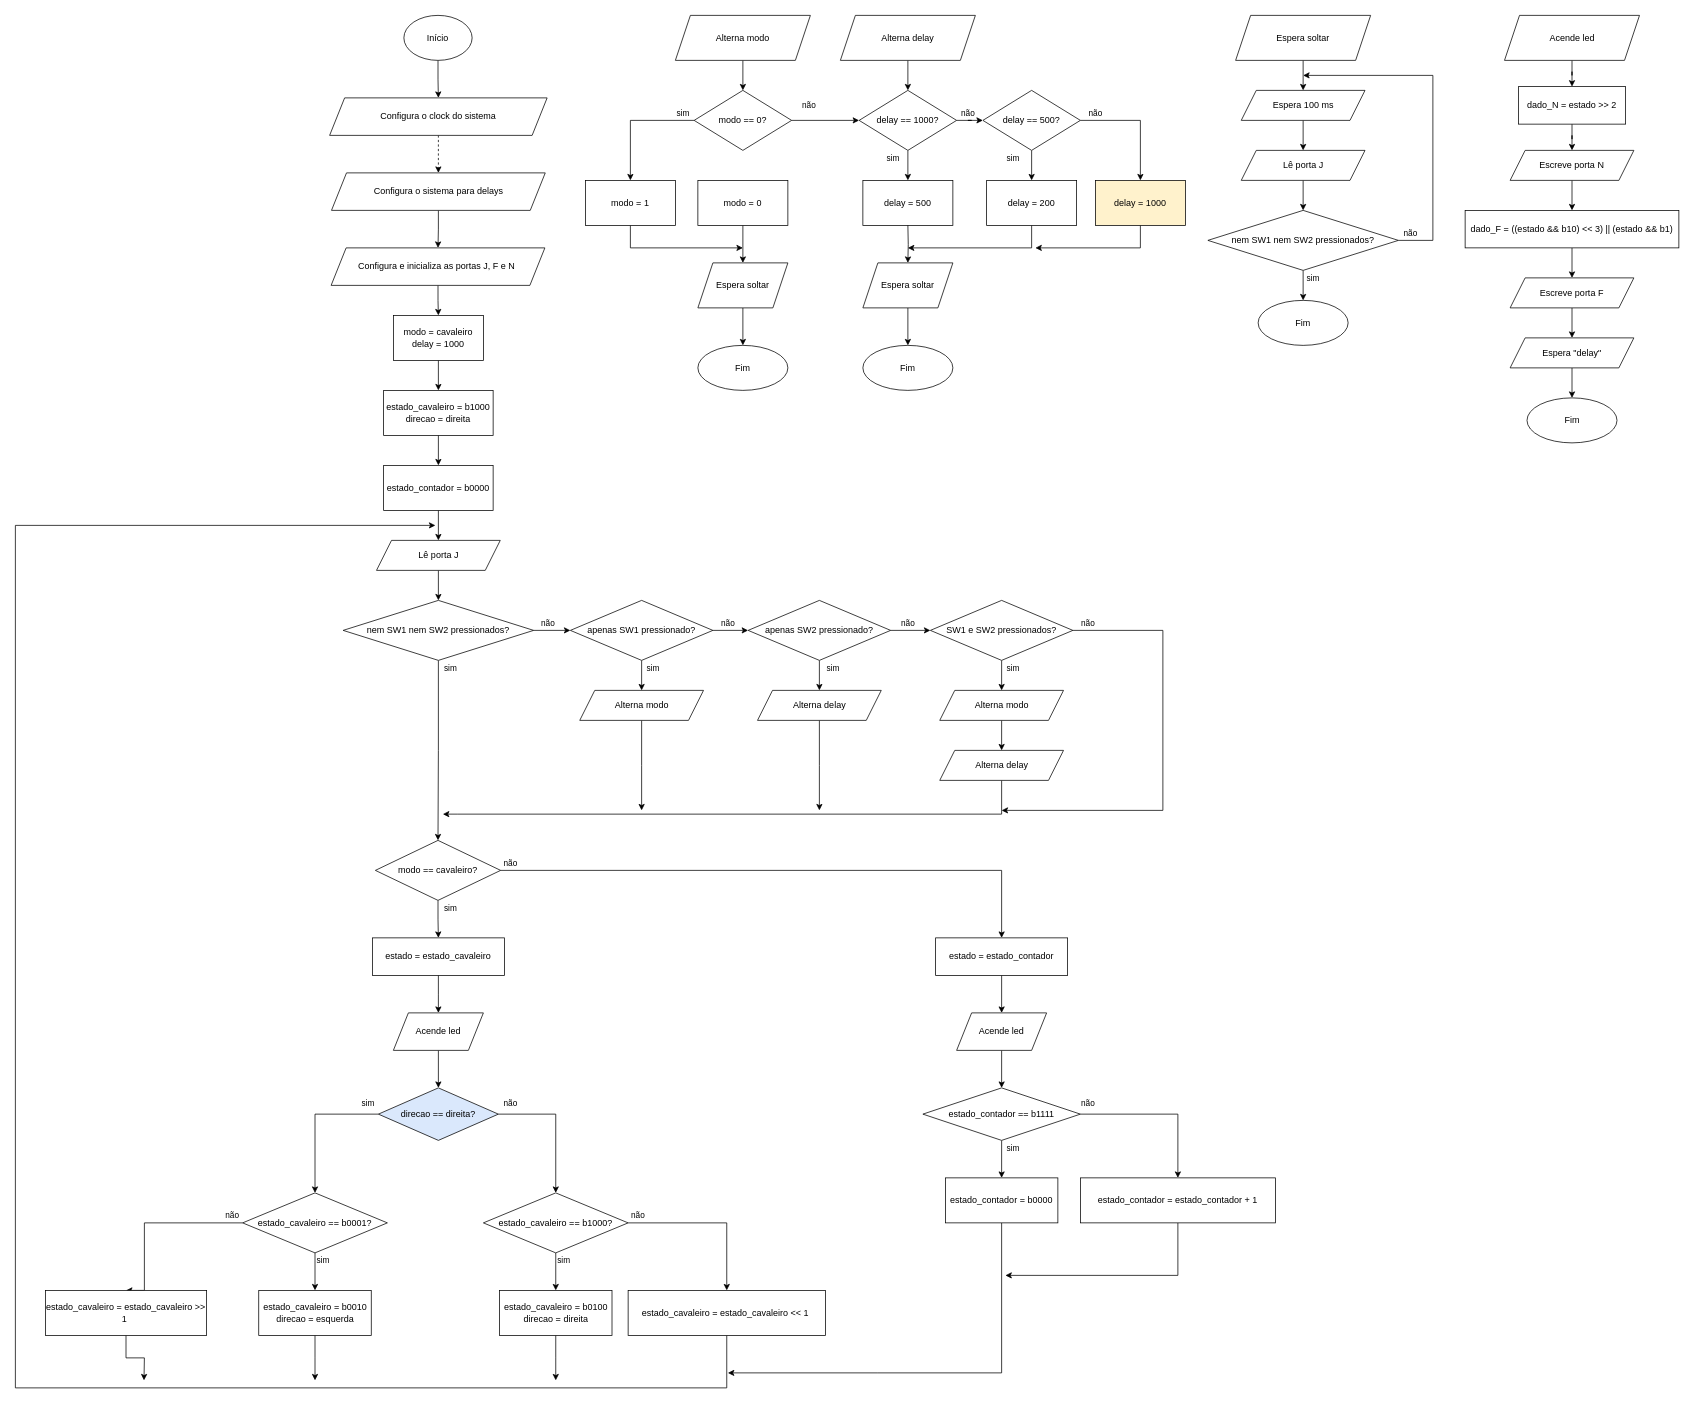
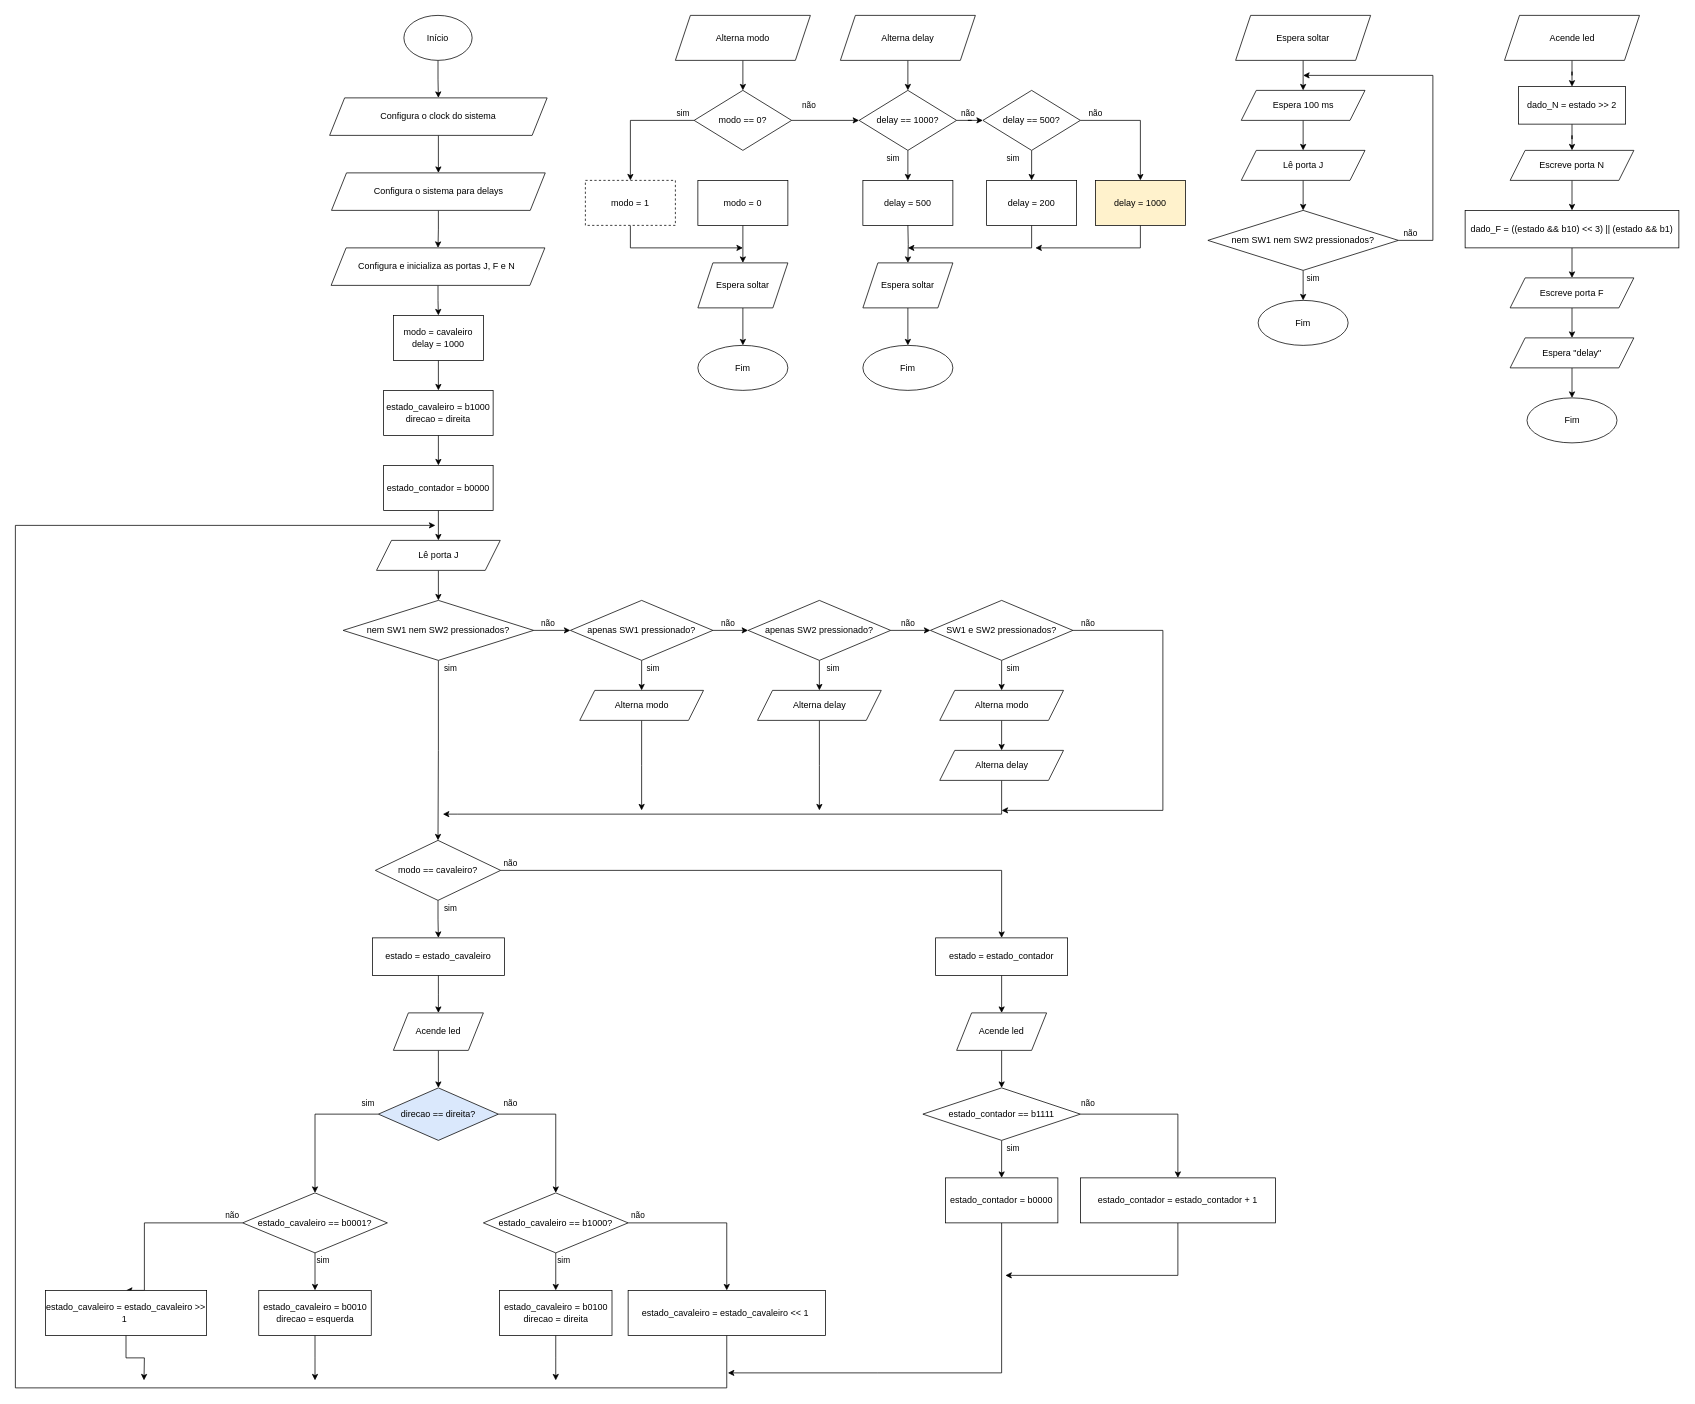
(438, 152) -> (438, 152)
(630, 203) -> (630, 203)
